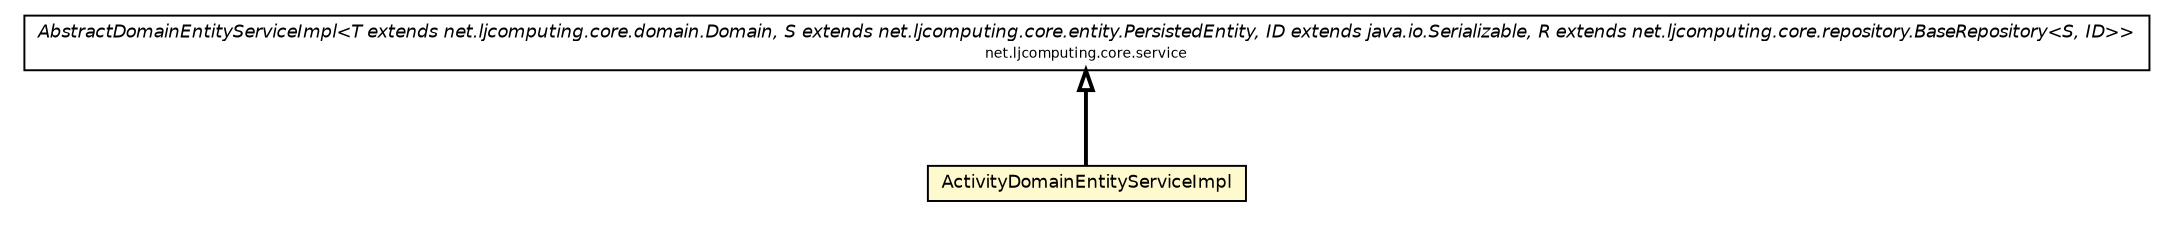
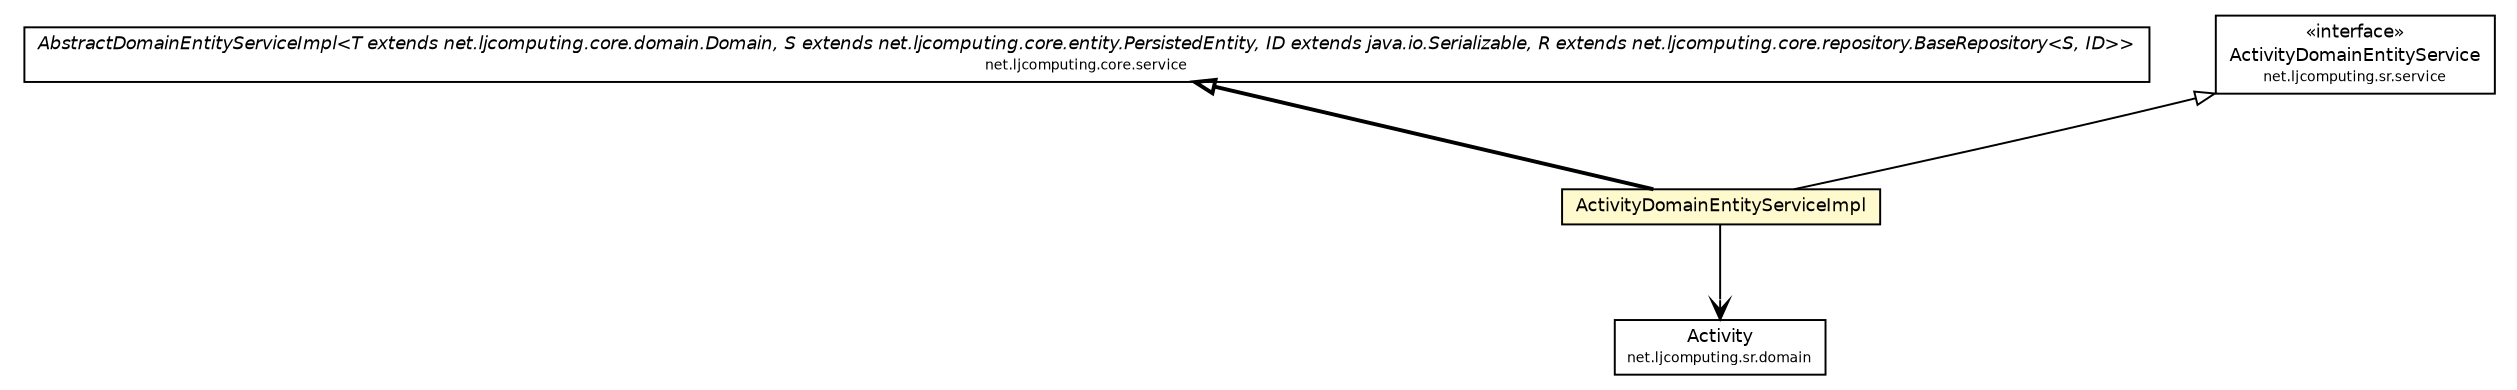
none -> (2354, 55)
none -> (1720, 347)
